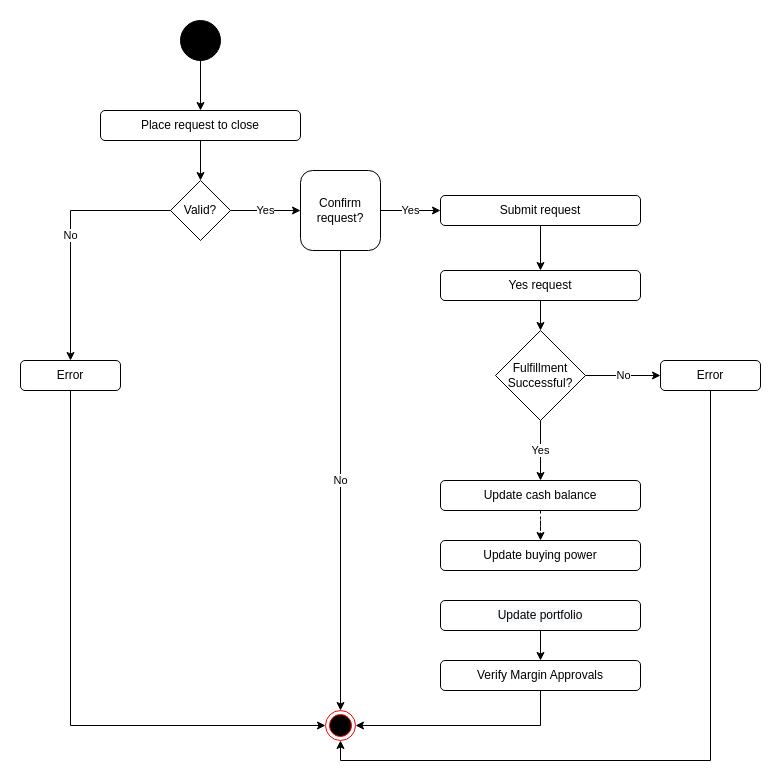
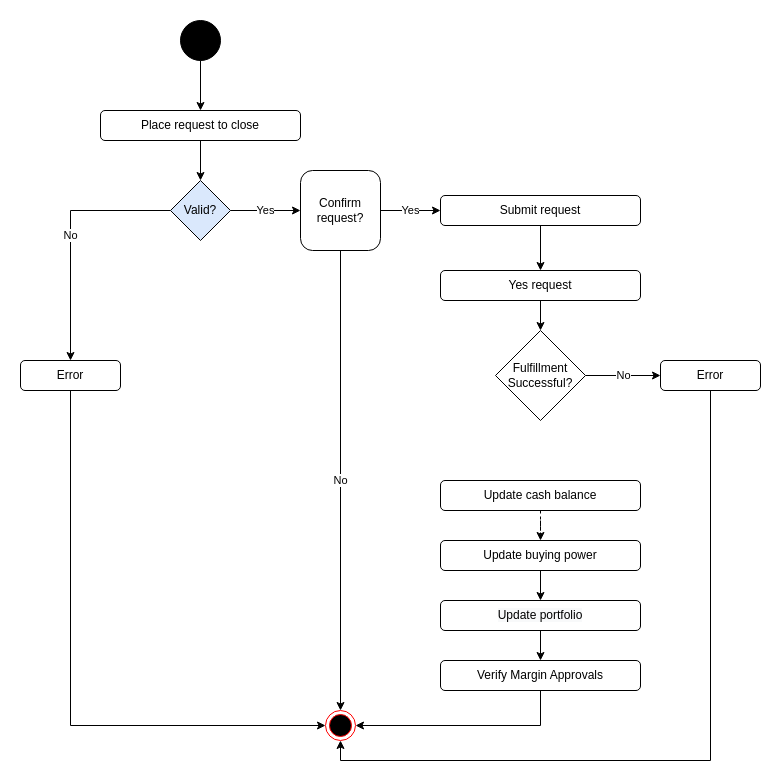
(201, 211) -> (201, 211)
(541, 447) -> none
none -> (541, 590)
